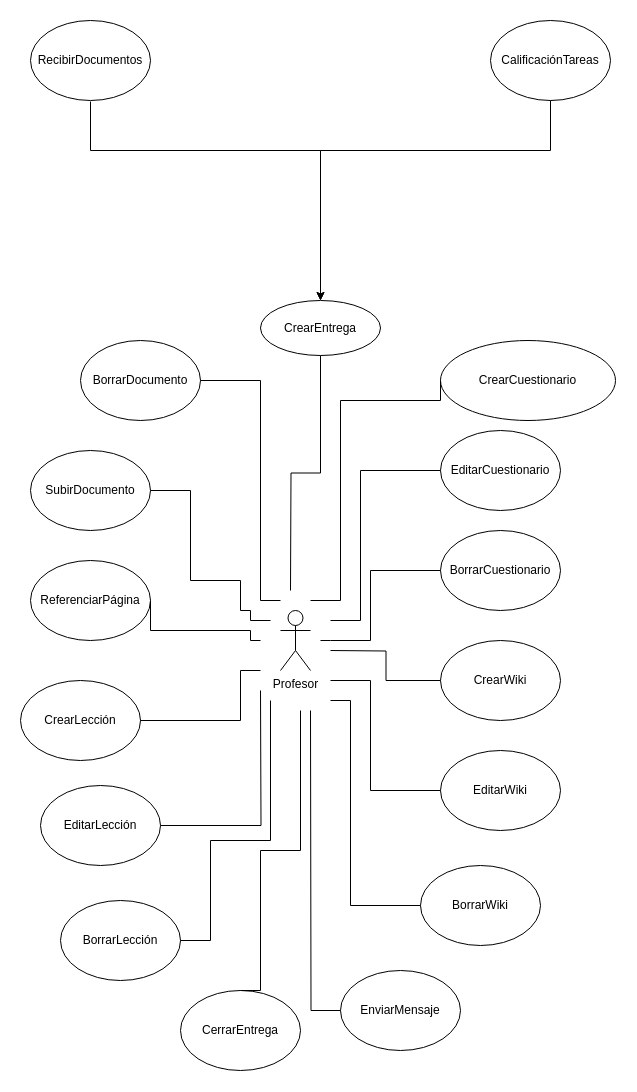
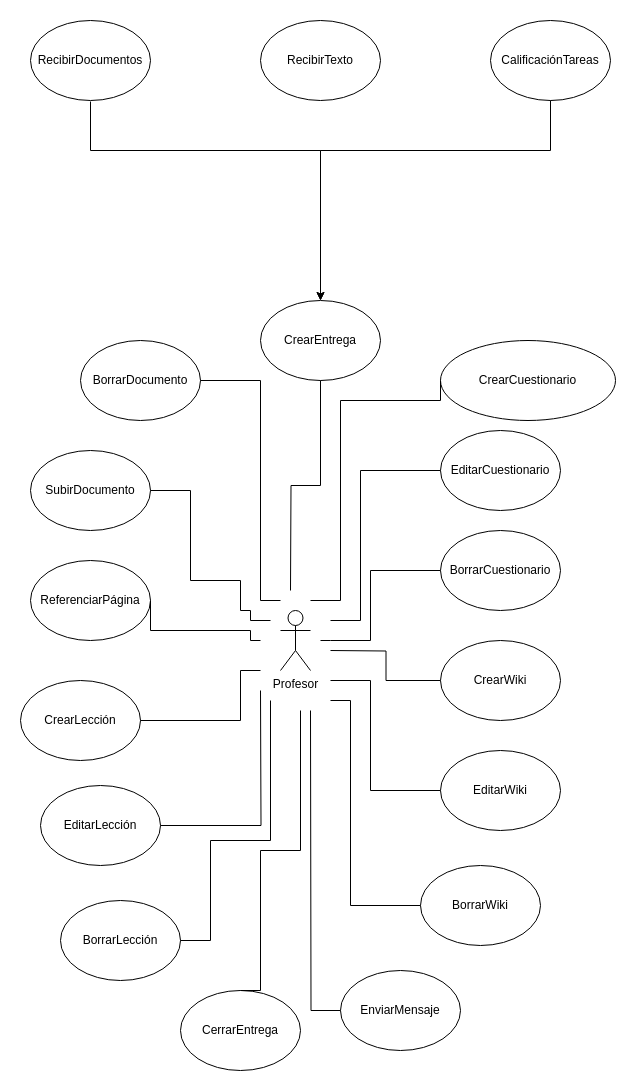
none -> (321, 61)
(321, 328) -> (321, 341)
